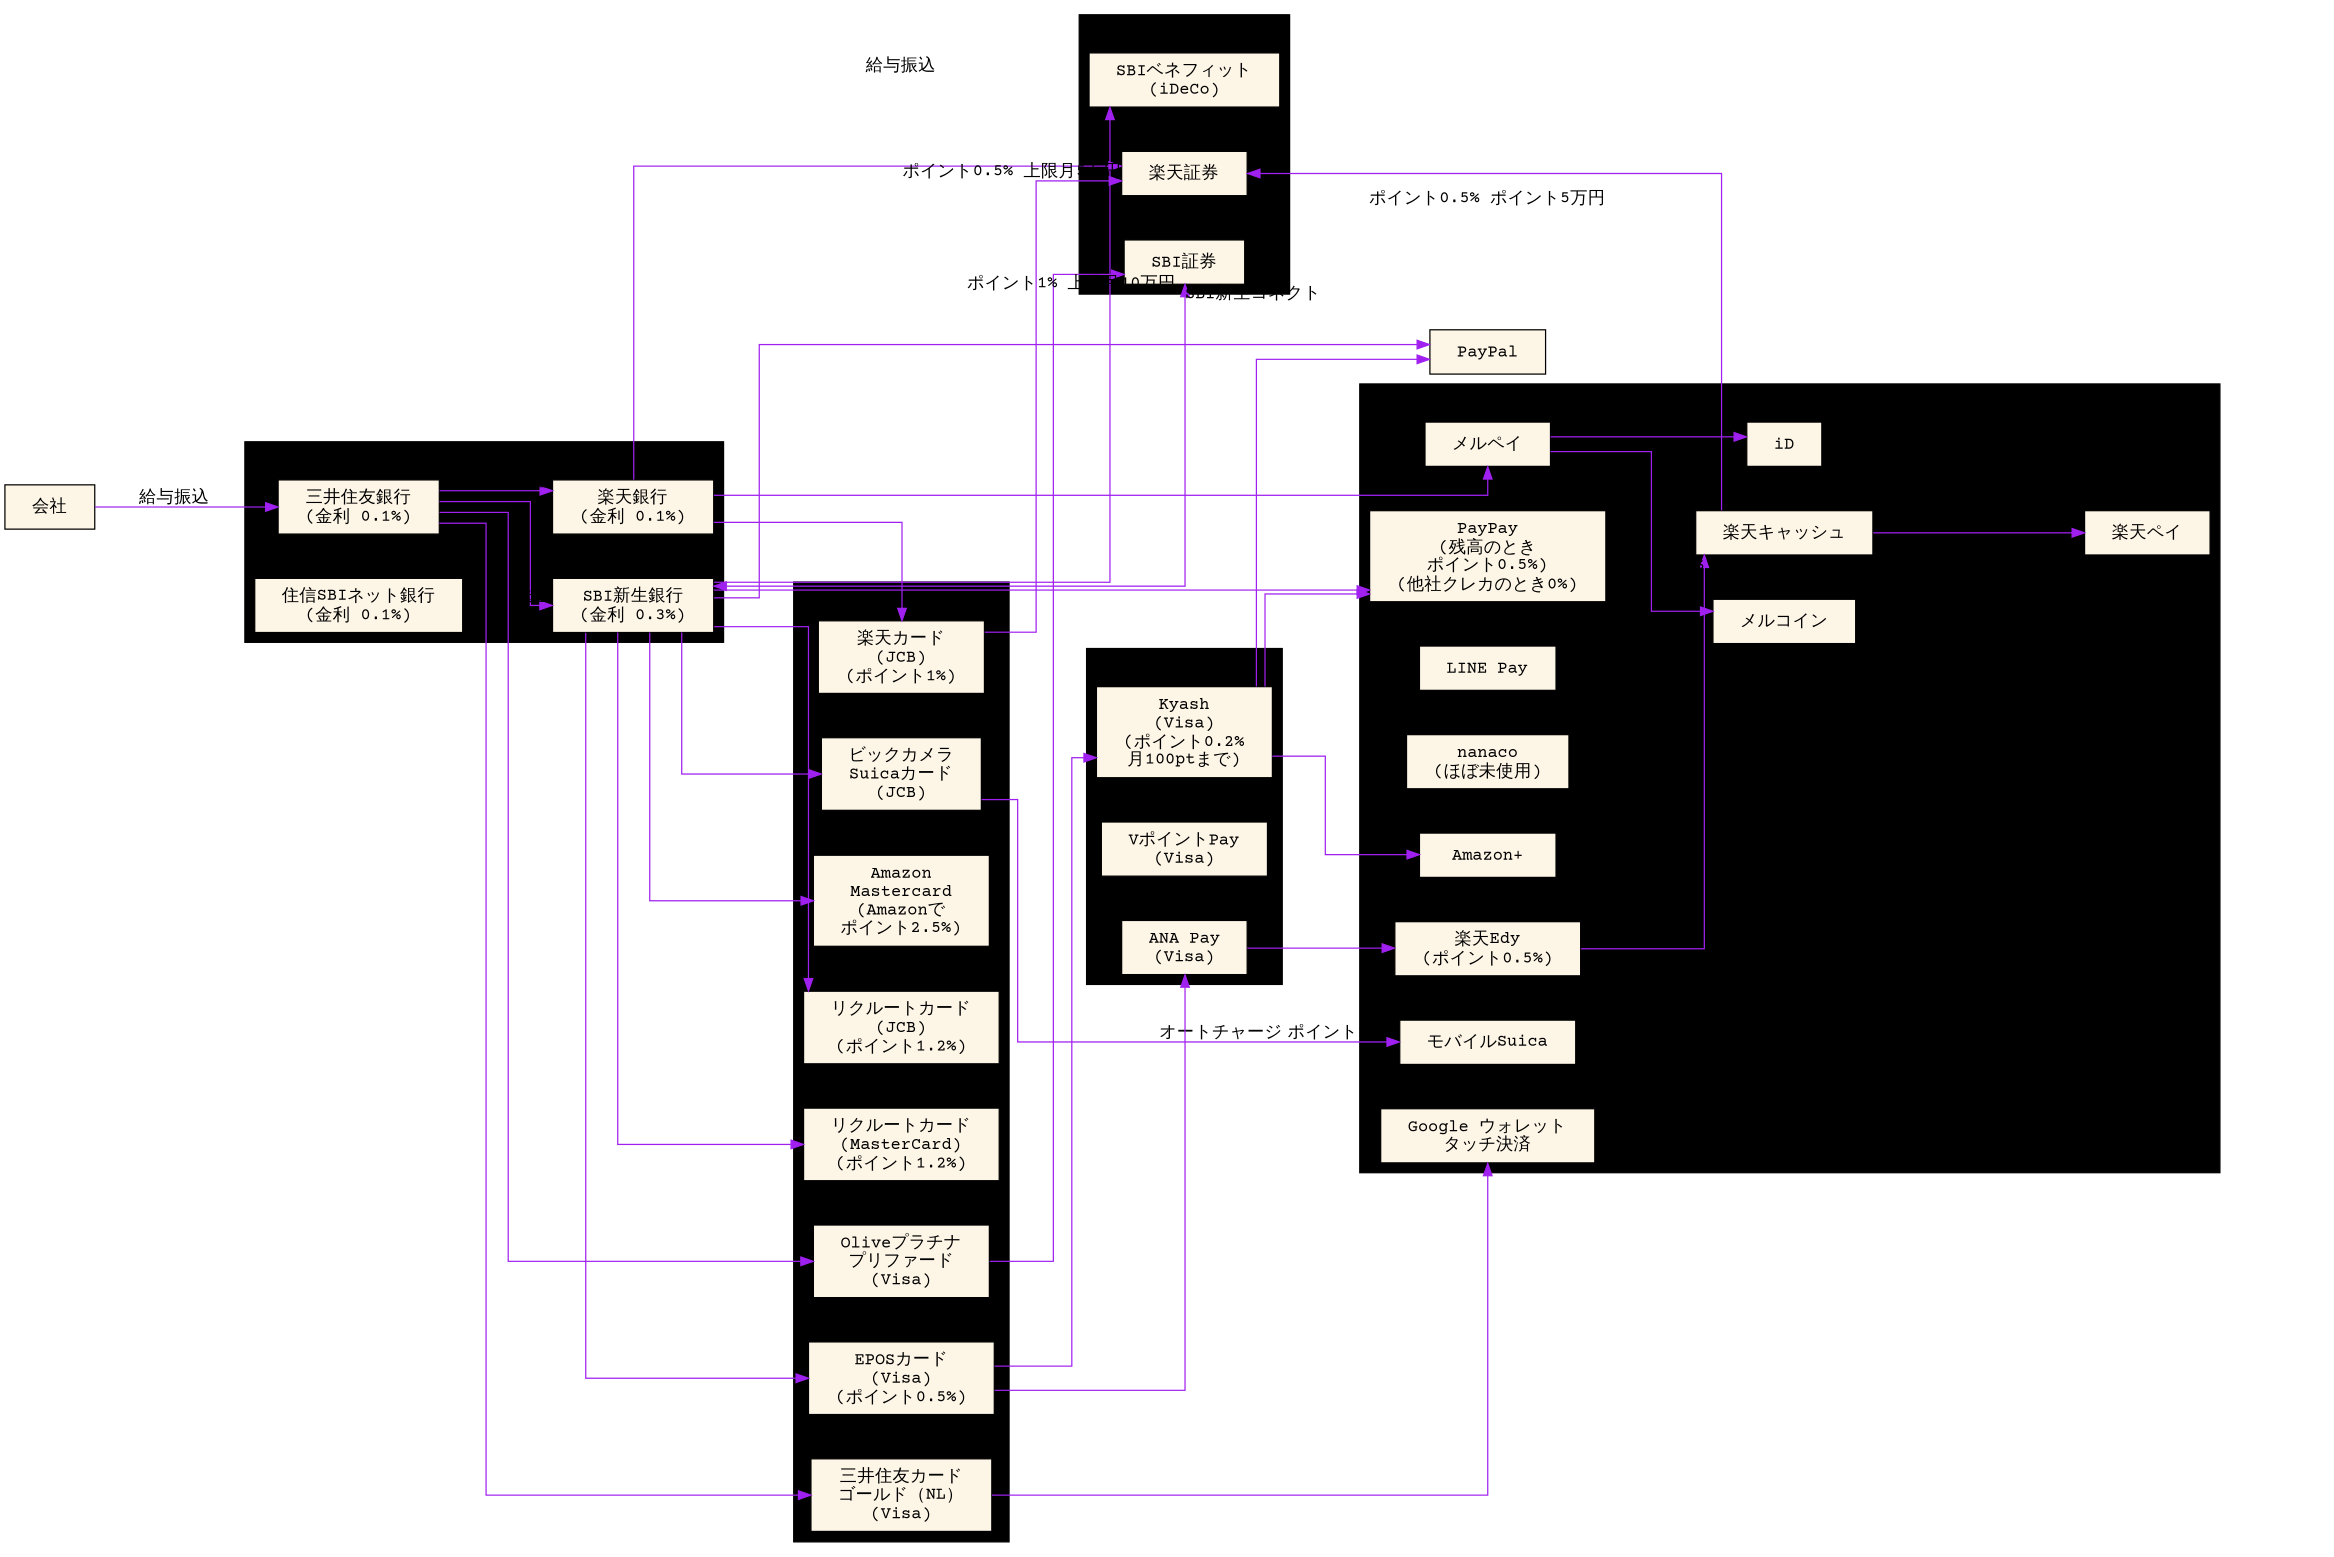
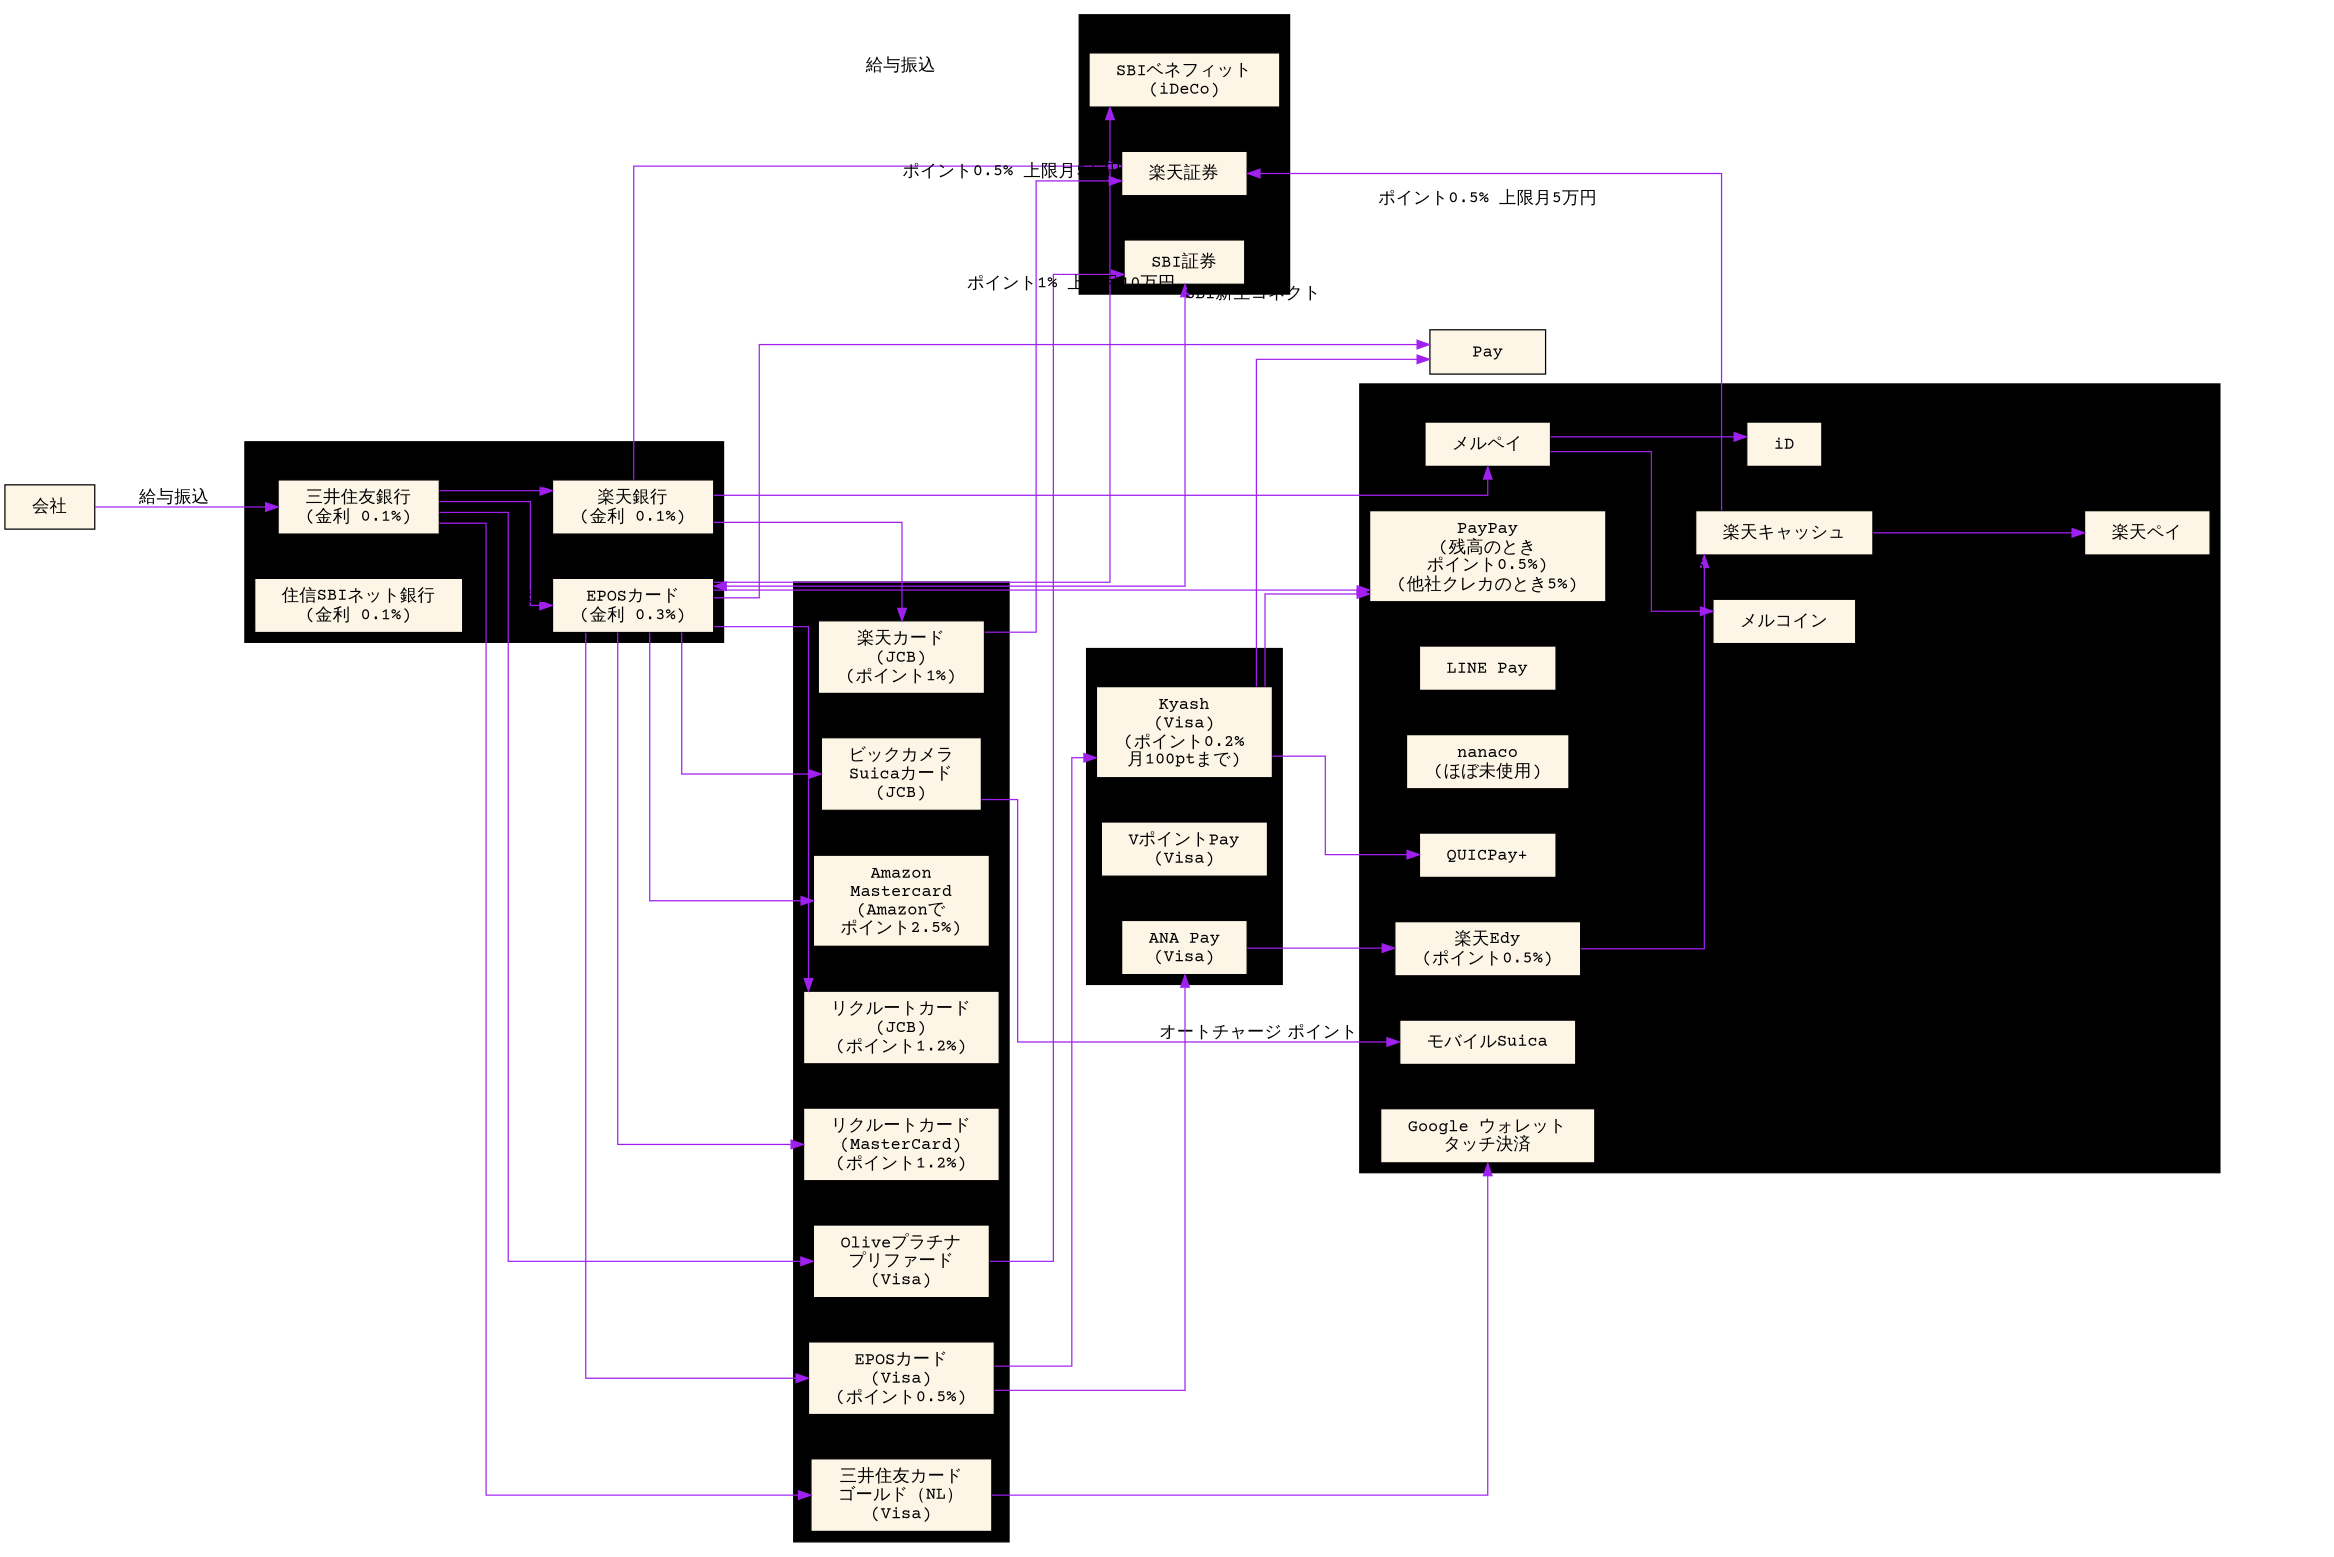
(1488, 199) -> (1488, 199)
(1488, 352) -> (1488, 352)
(1488, 556) -> (1488, 556)
(633, 605) -> (633, 605)
(1488, 855) -> (1488, 855)
